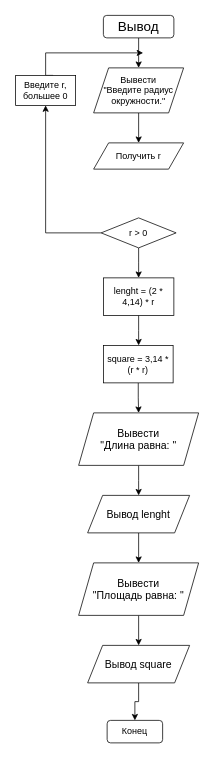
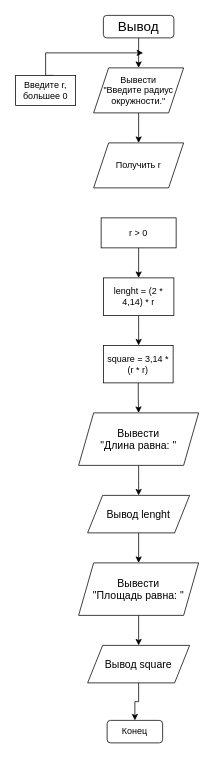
(138, 156) -> (138, 165)
(45, 174) -> none
(138, 233) -> (138, 233)
